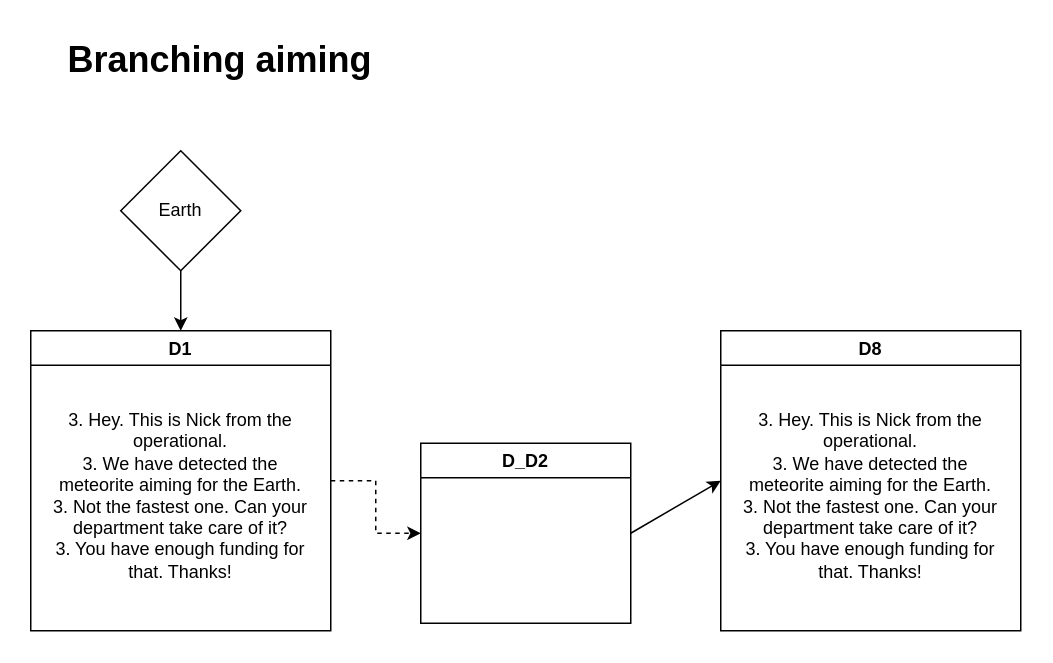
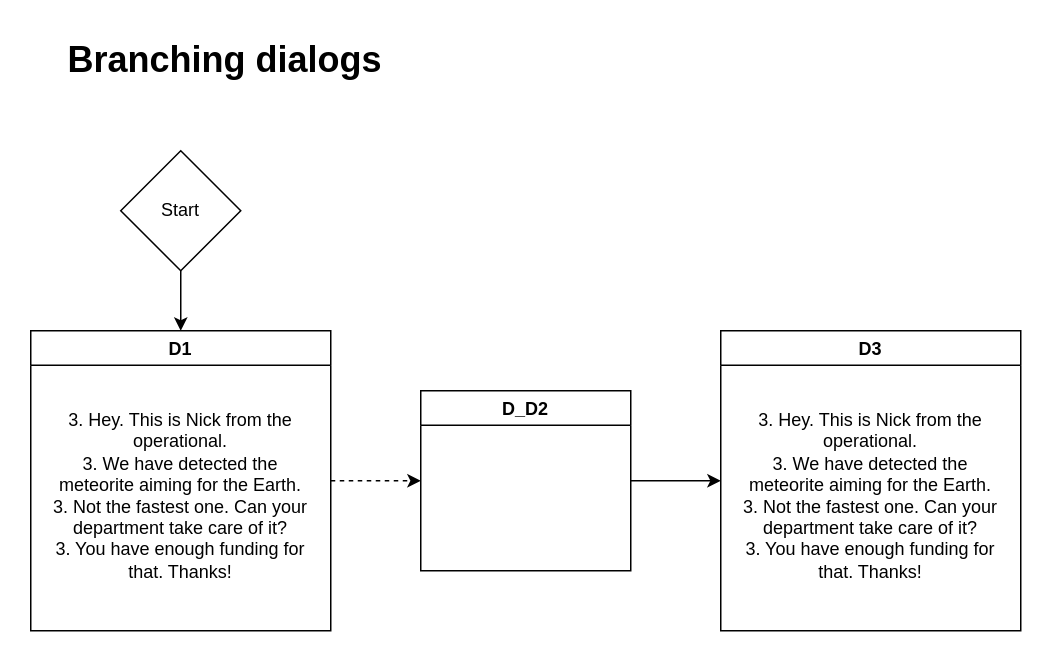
(140, 27) -> (145, 27)
(181, 211) -> (181, 211)
(870, 349) -> (870, 349)
(526, 533) -> (526, 481)
